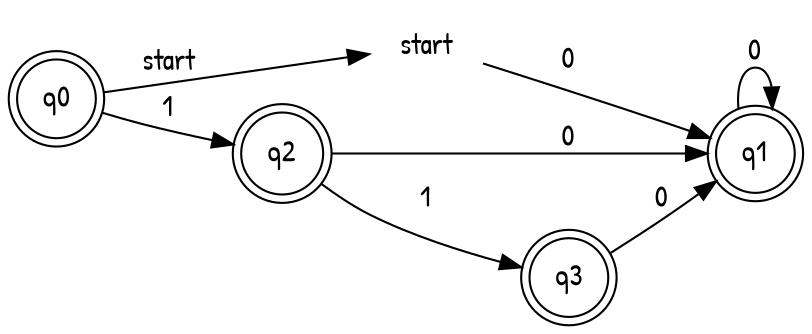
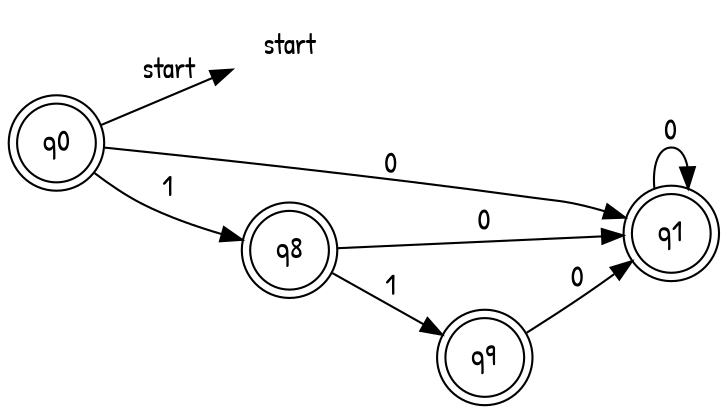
(587, 97) -> (355, 175)
(282, 154) -> (290, 250)
(569, 278) -> (485, 357)
